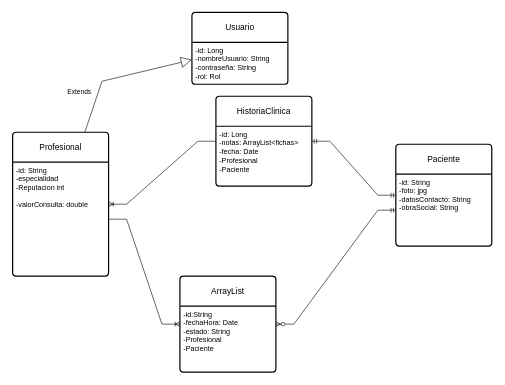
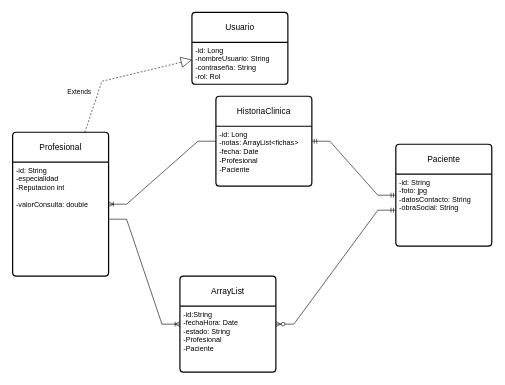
(115, 78) -> (115, 78)
